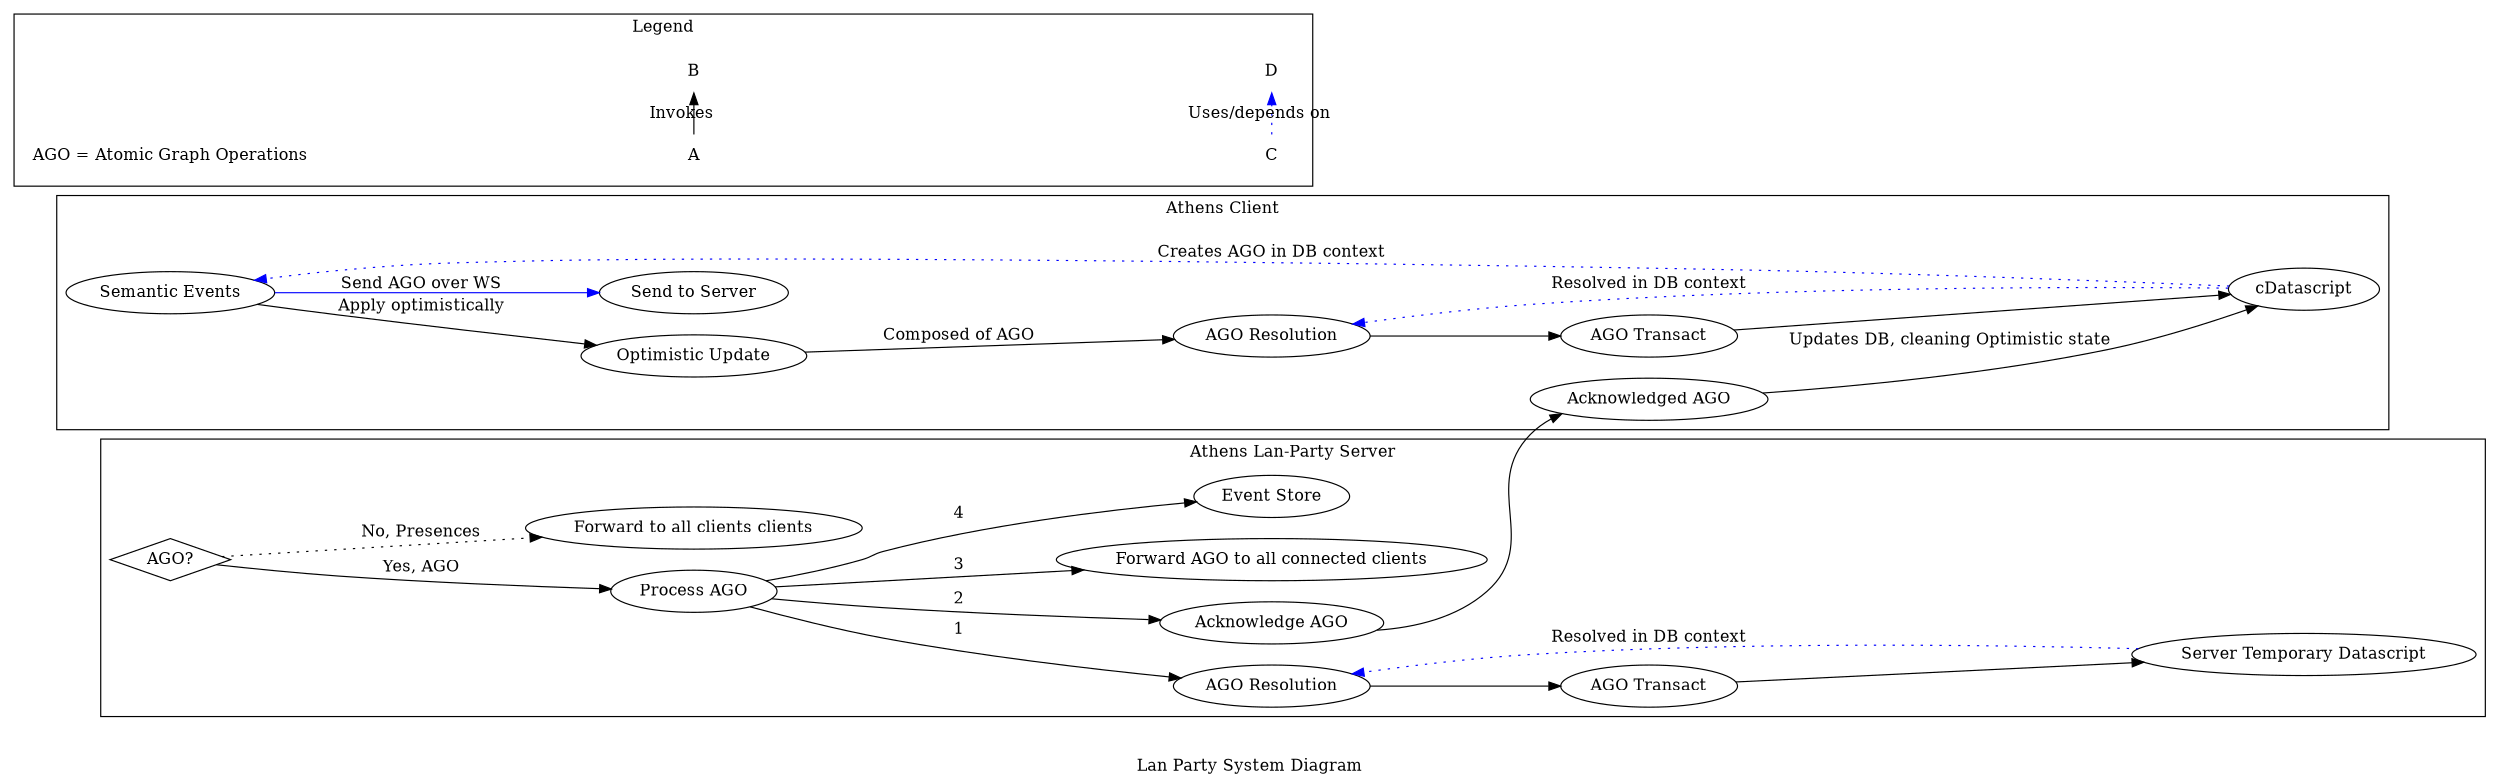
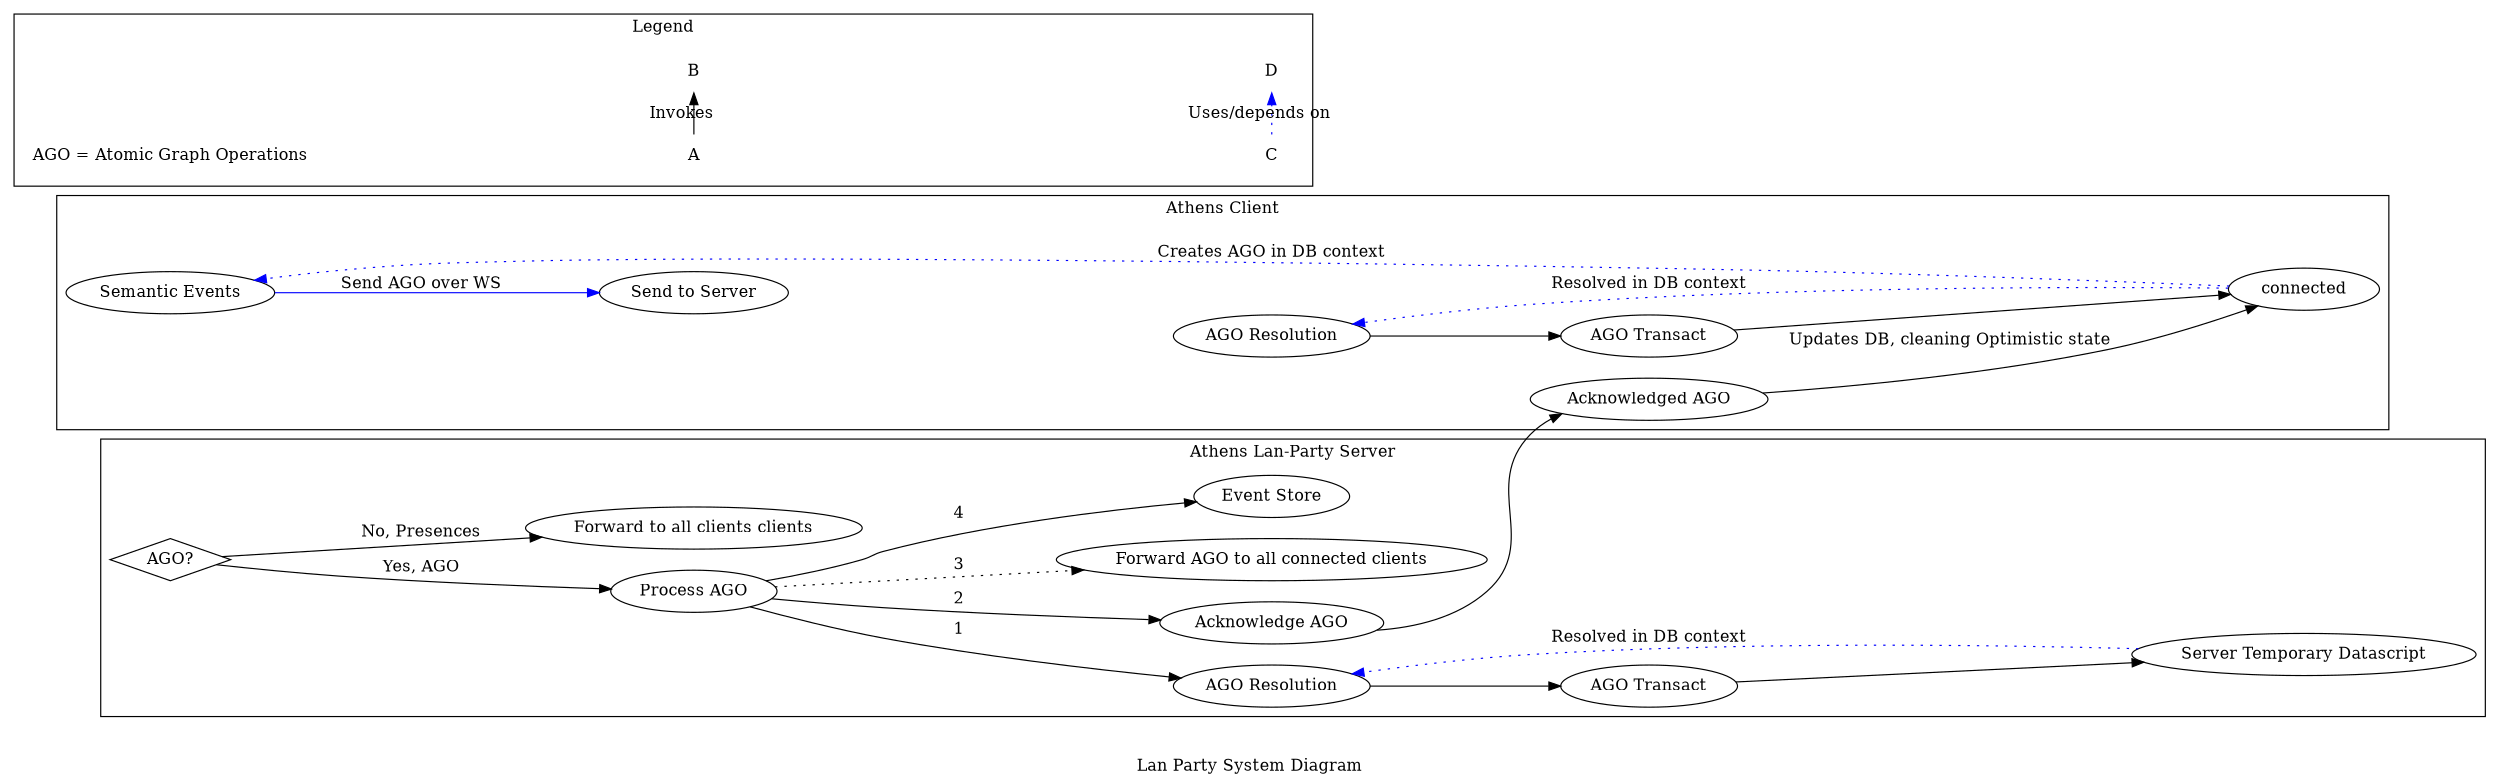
(2304, 289) -> (2304, 289)
(694, 356) -> none
(376, 547) -> (376, 547)
(924, 579) -> (924, 579)
